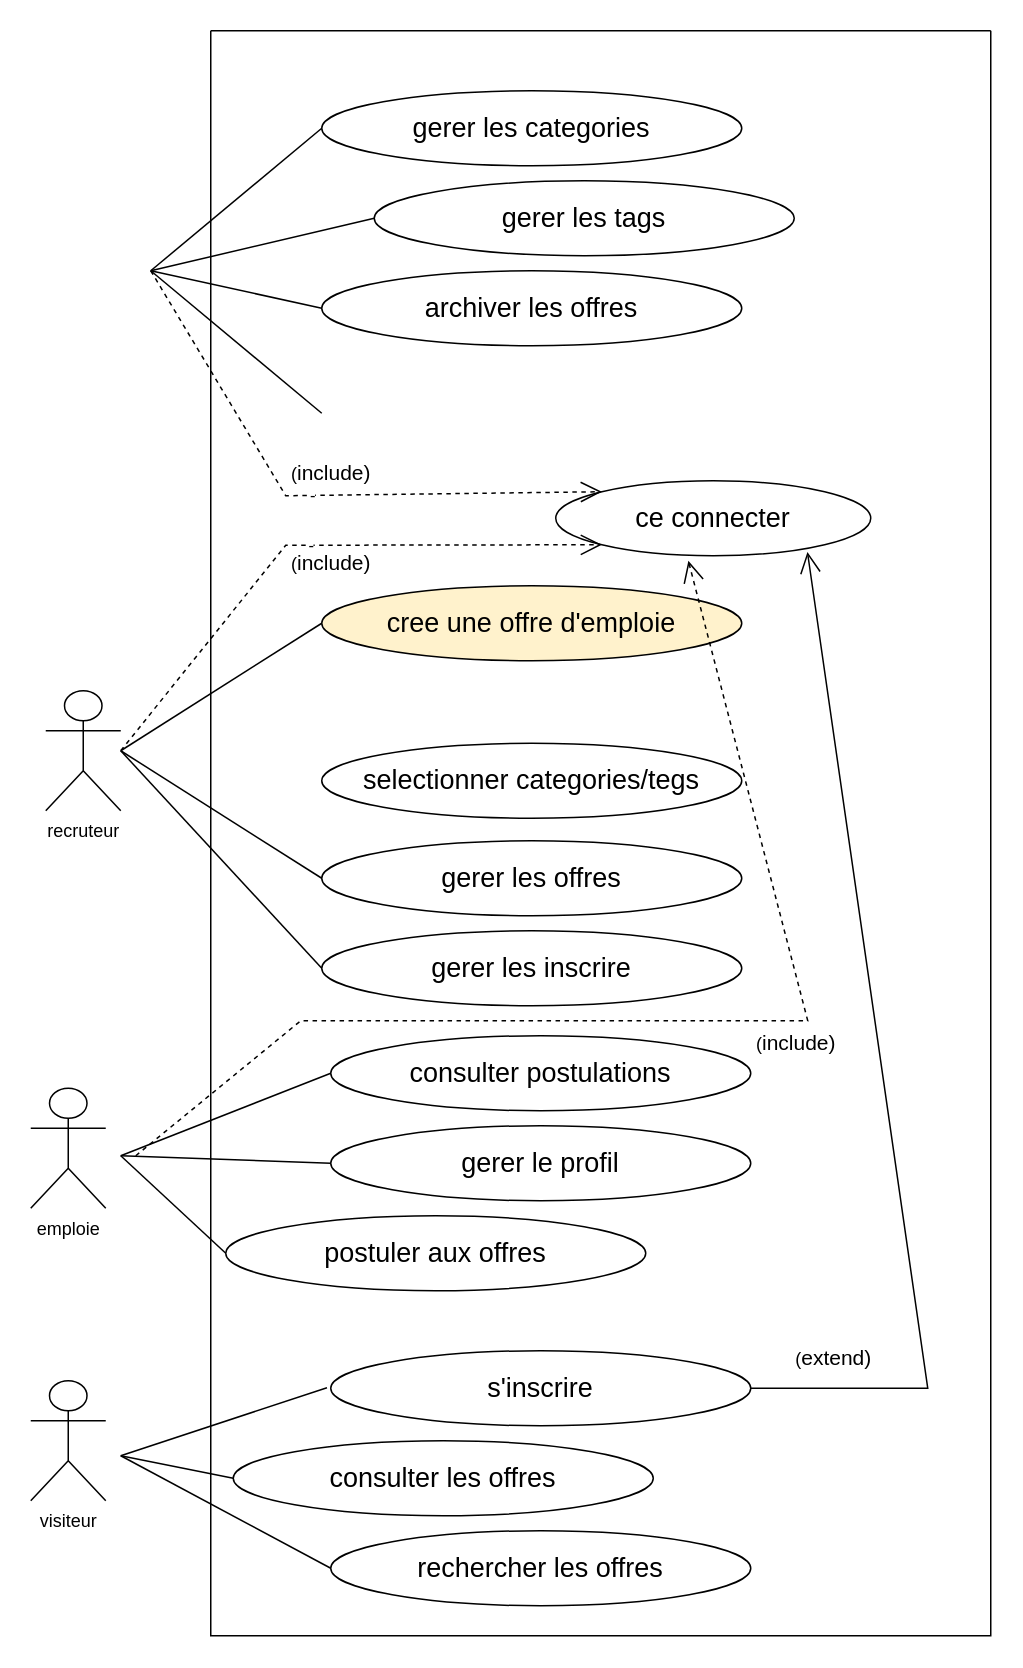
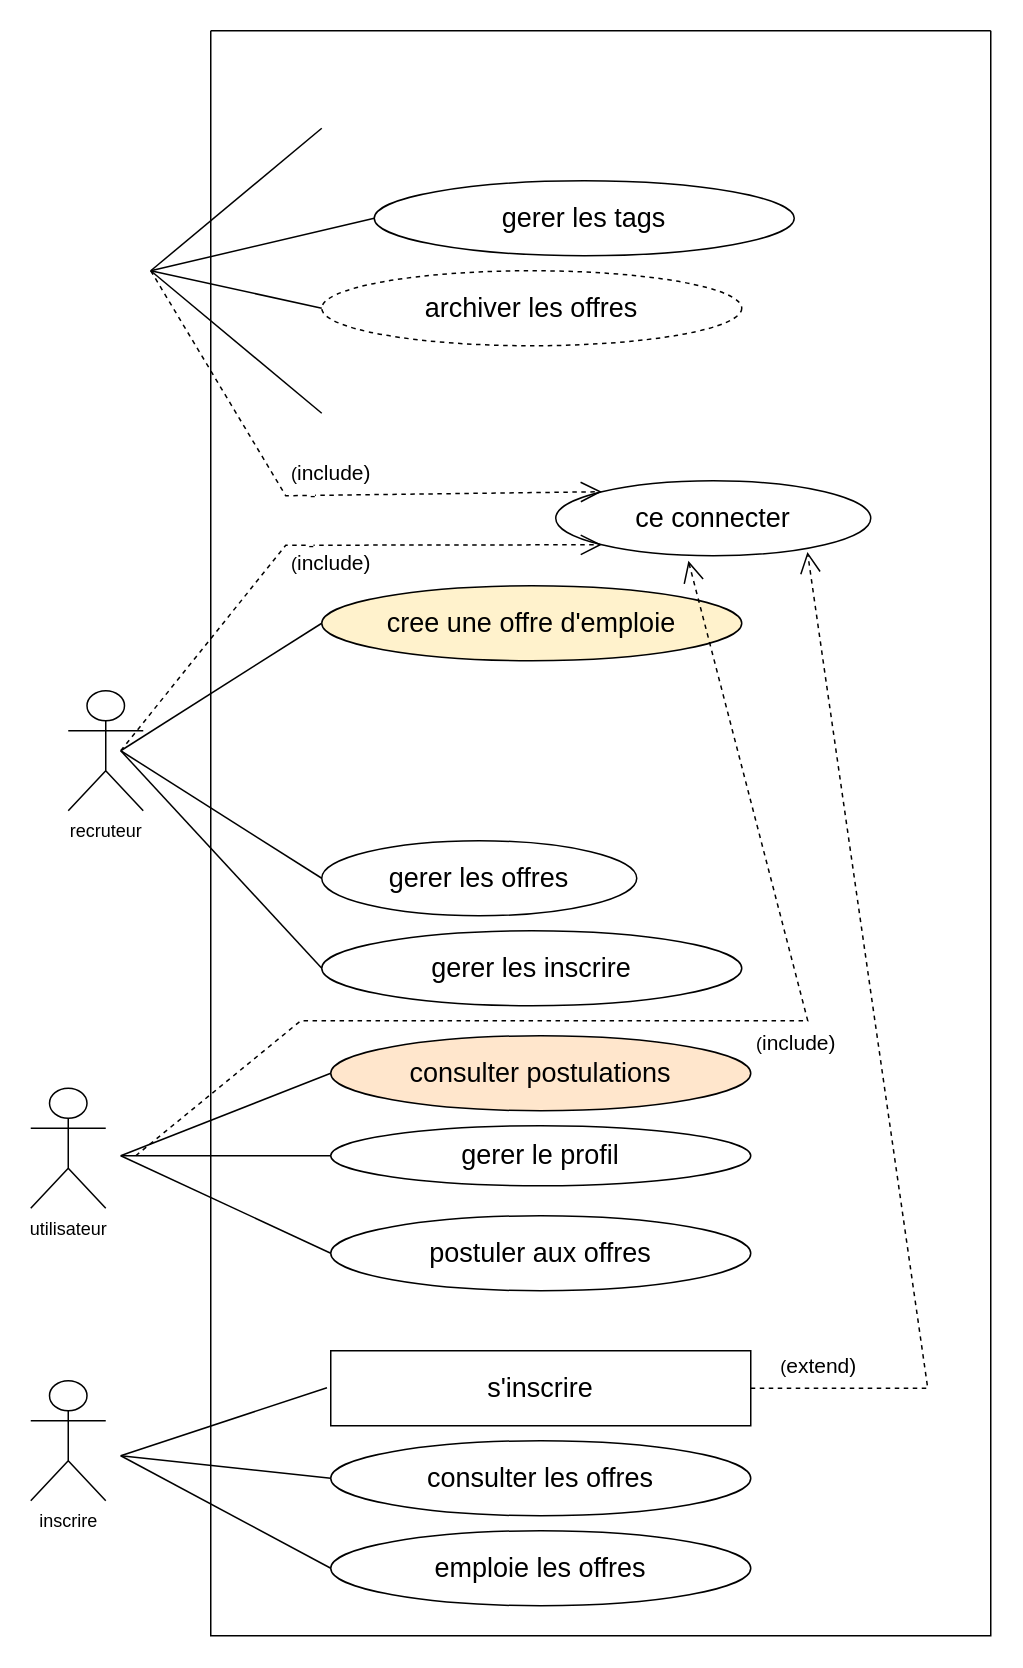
(532, 128) -> none
(532, 308) -> (532, 308)
(83, 751) -> (106, 751)
(532, 781) -> none
(532, 878) -> (479, 878)
(880, 1059) -> (880, 1059)
(541, 1073) -> (541, 1073)
(541, 1163) -> (541, 1156)
(69, 1230) -> (69, 1230)
(436, 1253) -> (541, 1253)
(833, 1358) -> (818, 1366)
(541, 1388) -> (541, 1388)
(443, 1478) -> (541, 1478)
(69, 1522) -> (69, 1522)
(541, 1568) -> (541, 1568)
